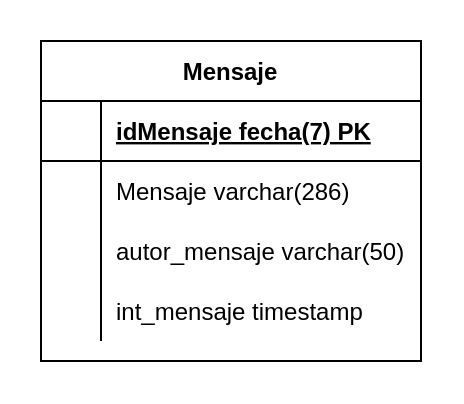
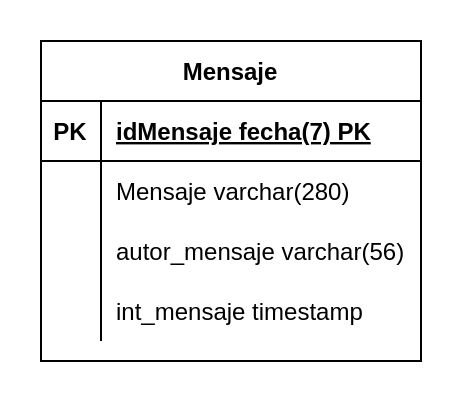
none -> (71, 131)
(247, 192) -> (247, 192)
(281, 252) -> (281, 252)
